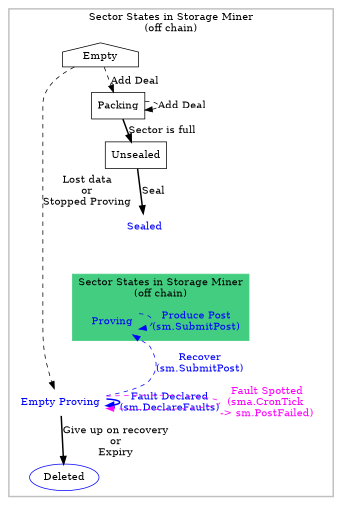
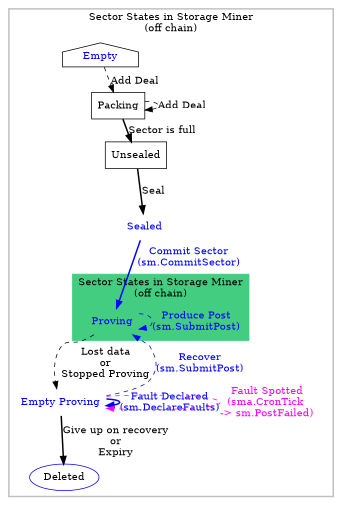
(100, 56) -> (100, 56)
(43, 218) -> (61, 347)
none -> (130, 269)
